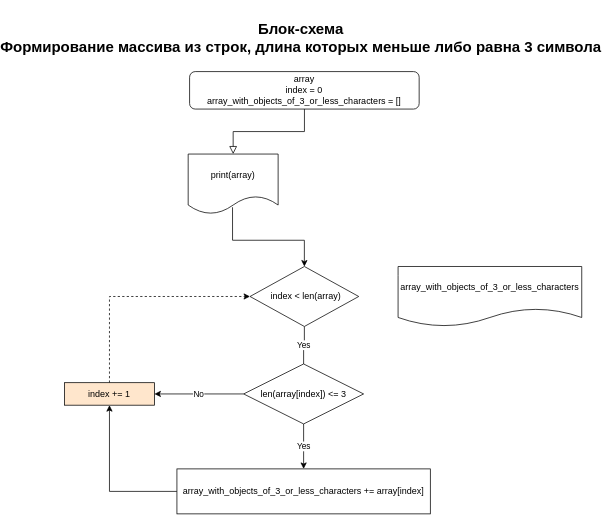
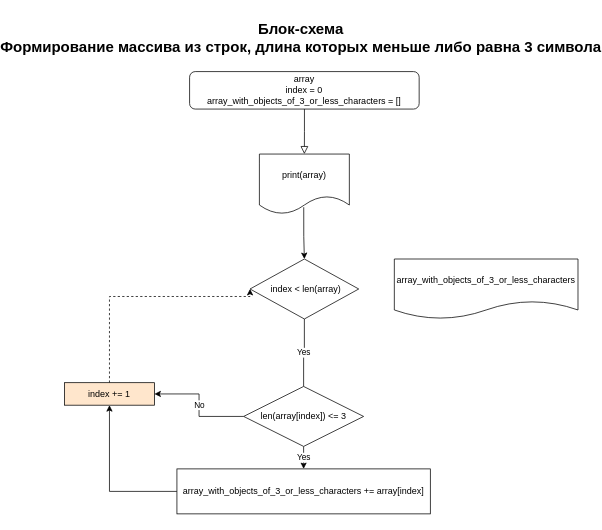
(233, 184) -> (304, 184)
(304, 297) -> (304, 289)
(490, 297) -> (486, 289)
(303, 394) -> (303, 417)
